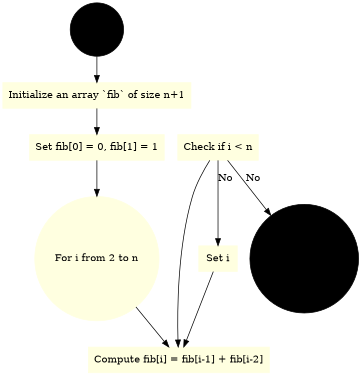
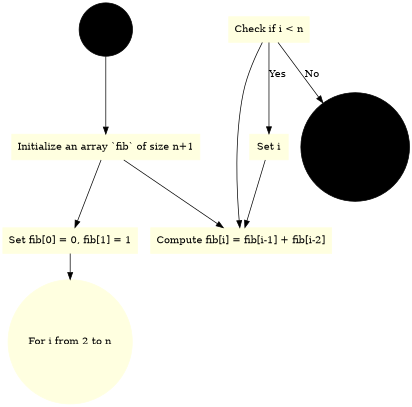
(226, 178) -> (278, 74)
(150, 324) -> (171, 192)
